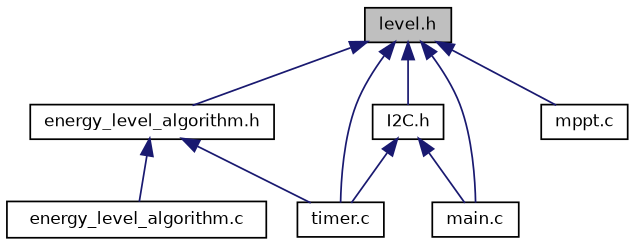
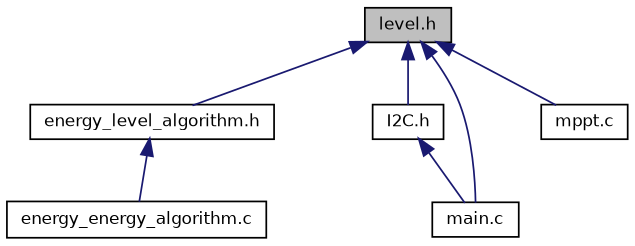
(137, 220) -> (137, 220)
(341, 220) -> none
